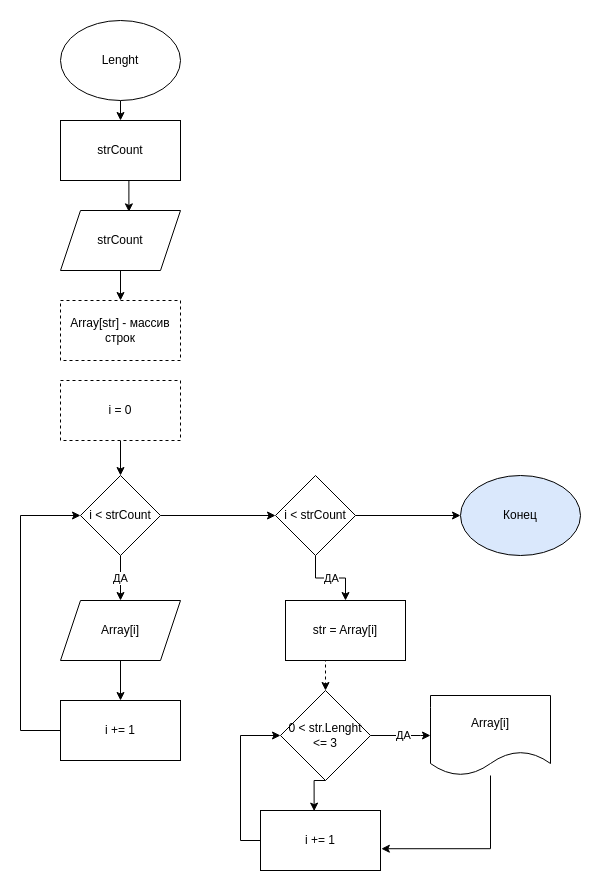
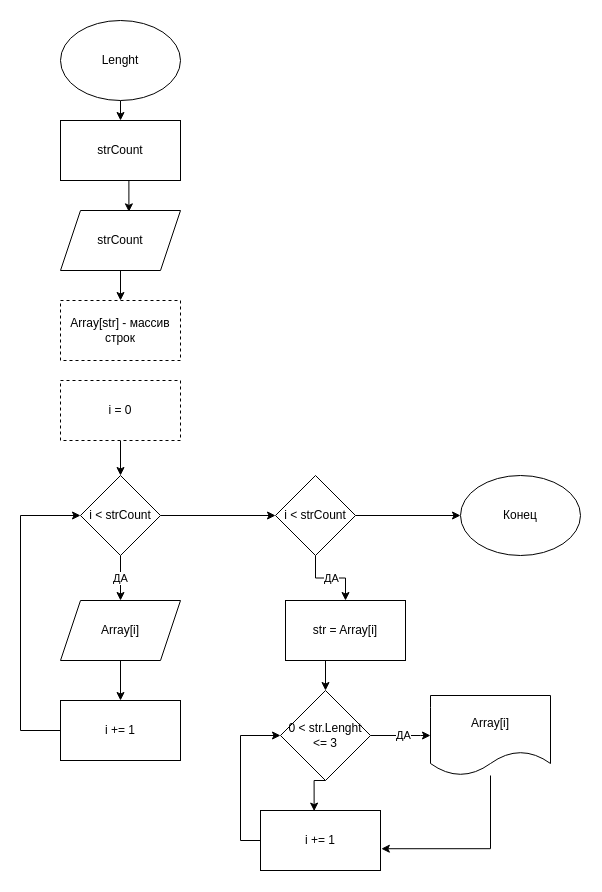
(521, 516) -> (521, 516)
(326, 672) -> (326, 672)
